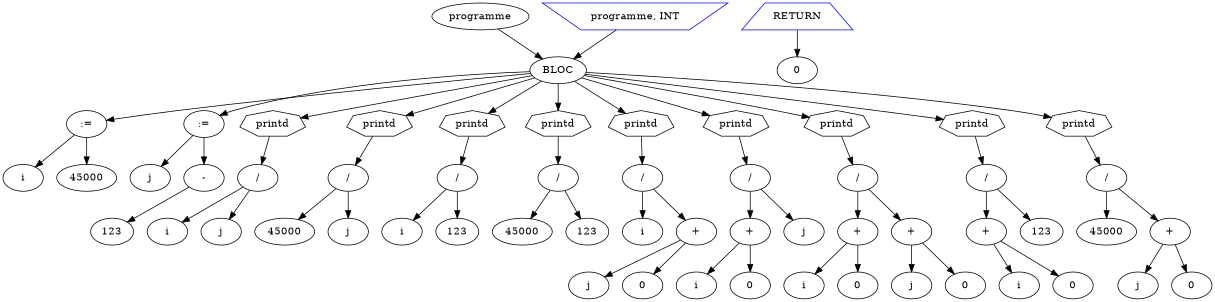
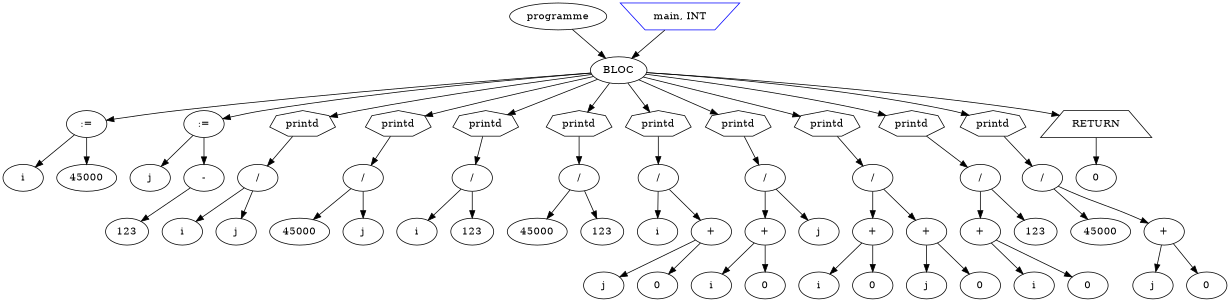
(635, 16) -> (680, 16)
(797, 16) -> (1096, 124)
none -> (860, 90)
